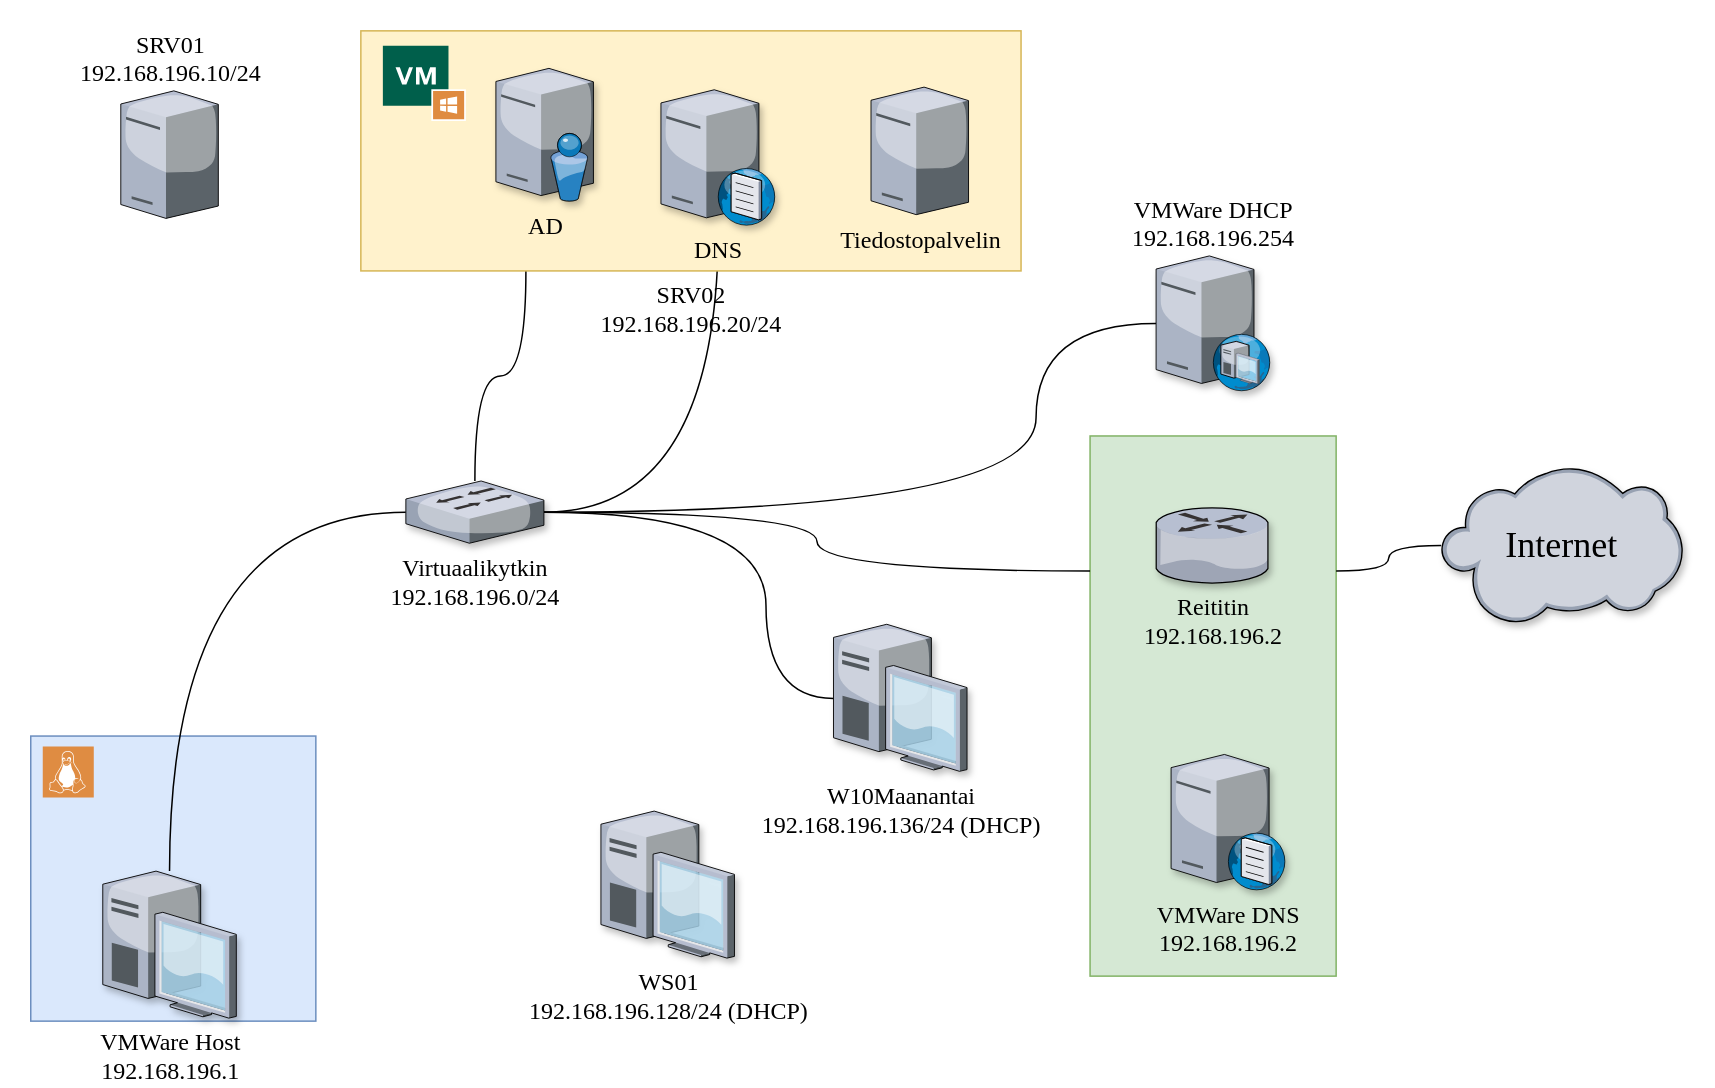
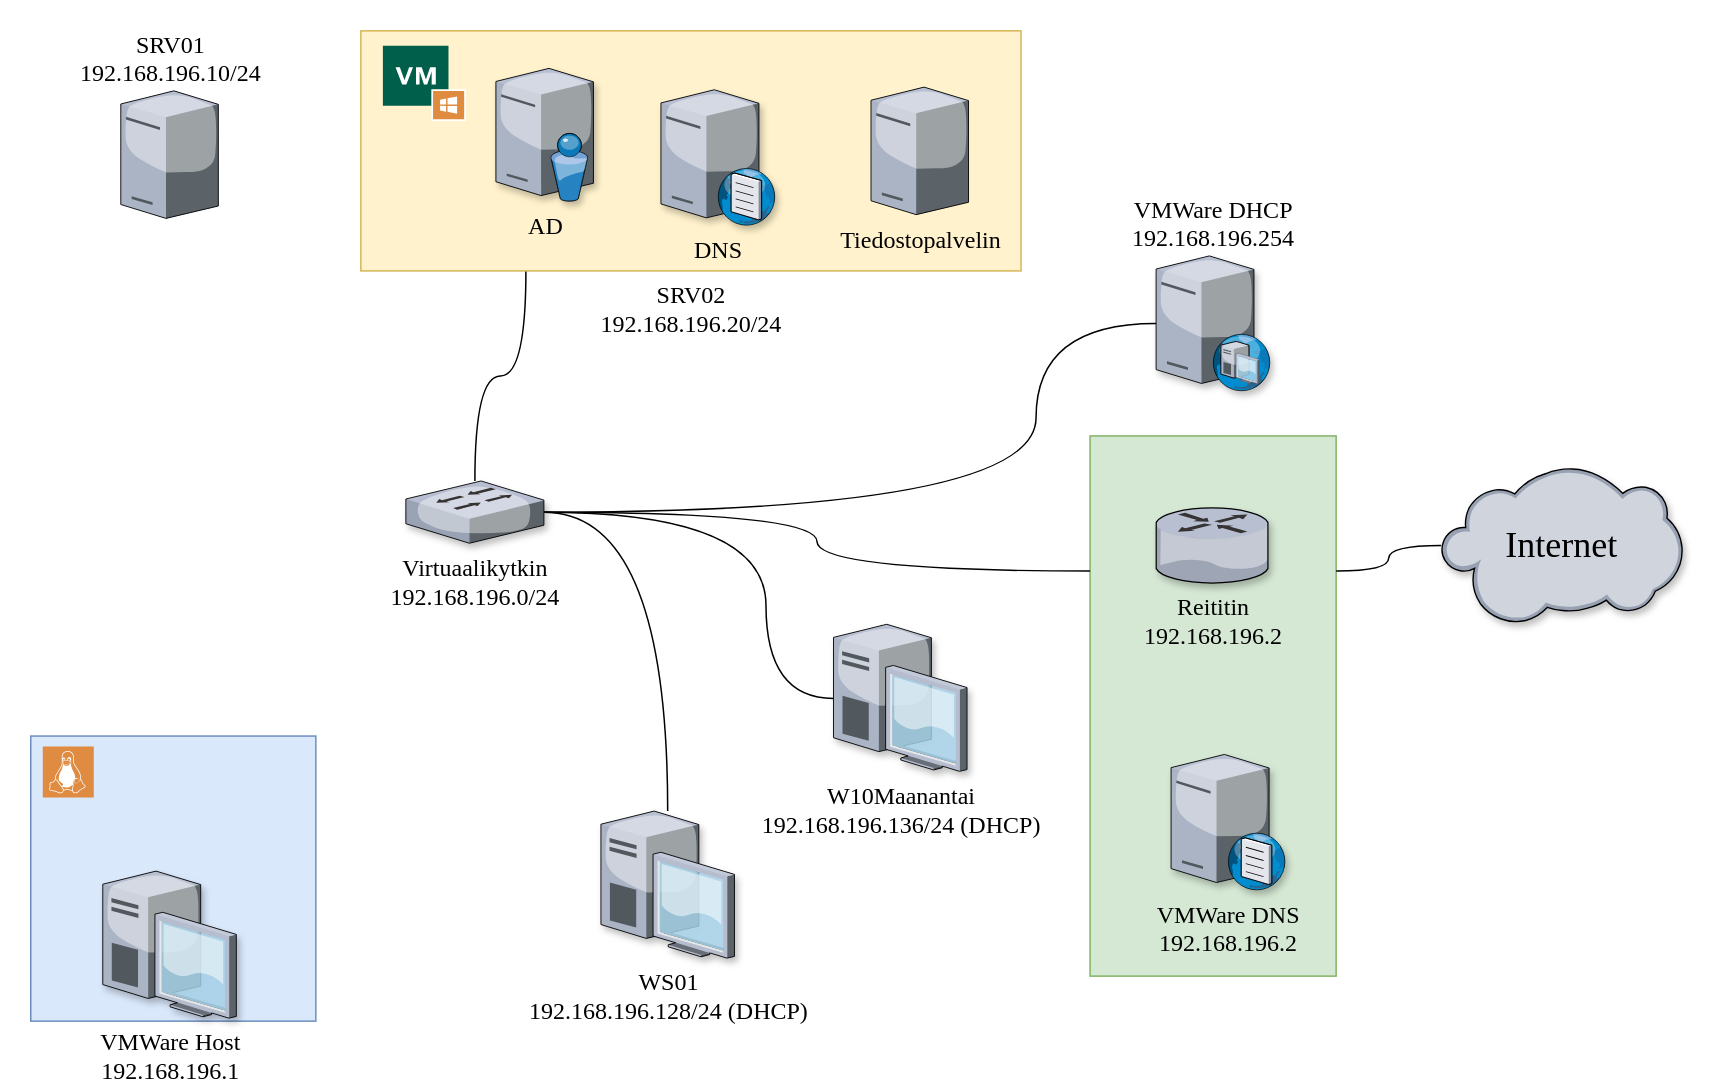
(686, 418) -> (653, 641)
(210, 636) -> none
